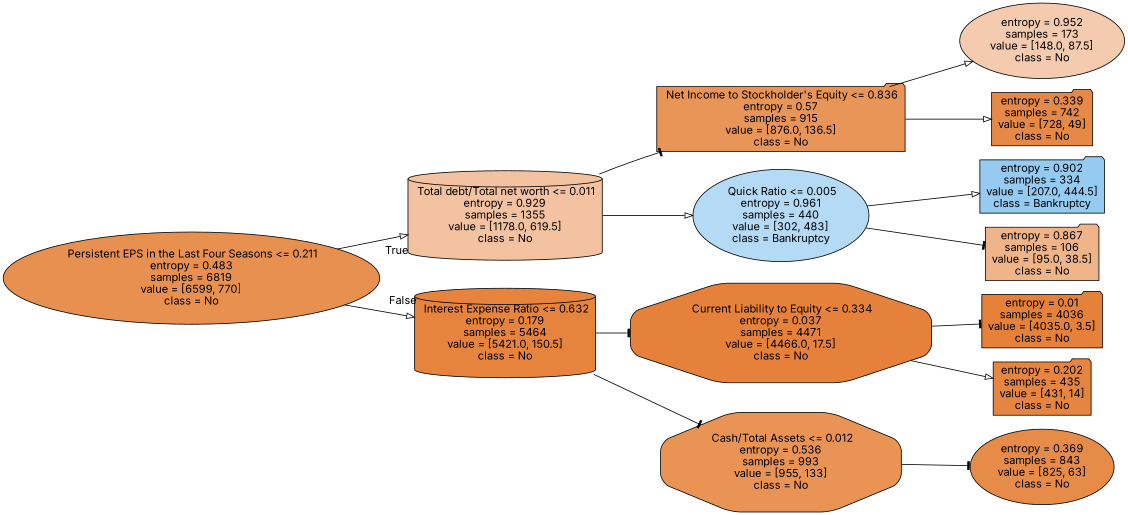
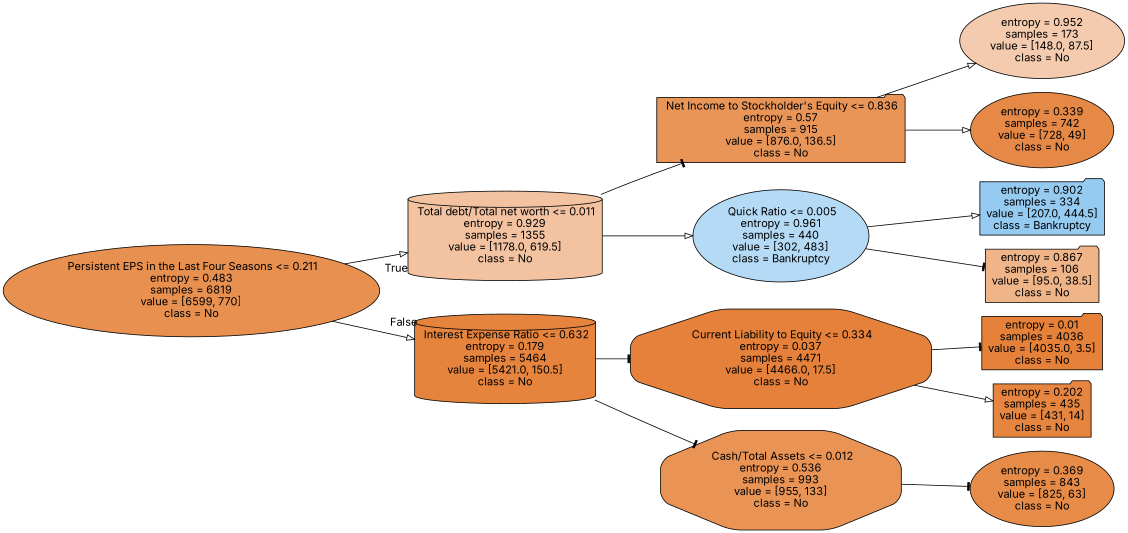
(1042, 119) -> (1042, 130)
